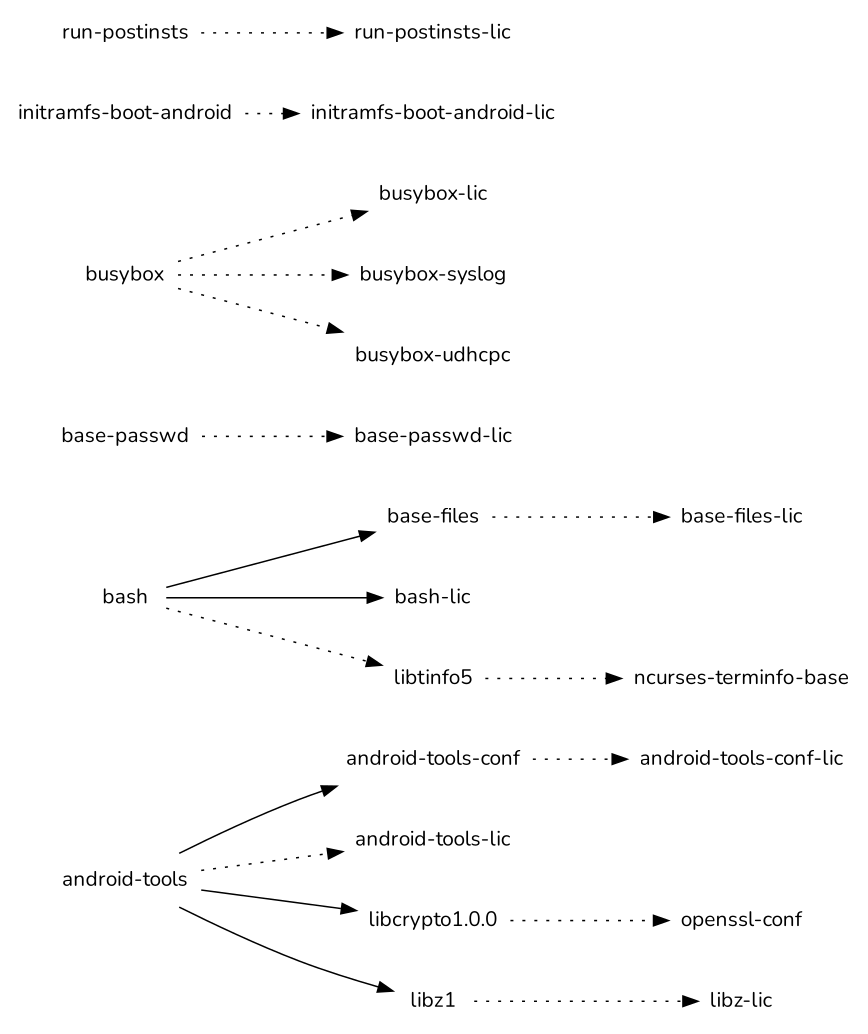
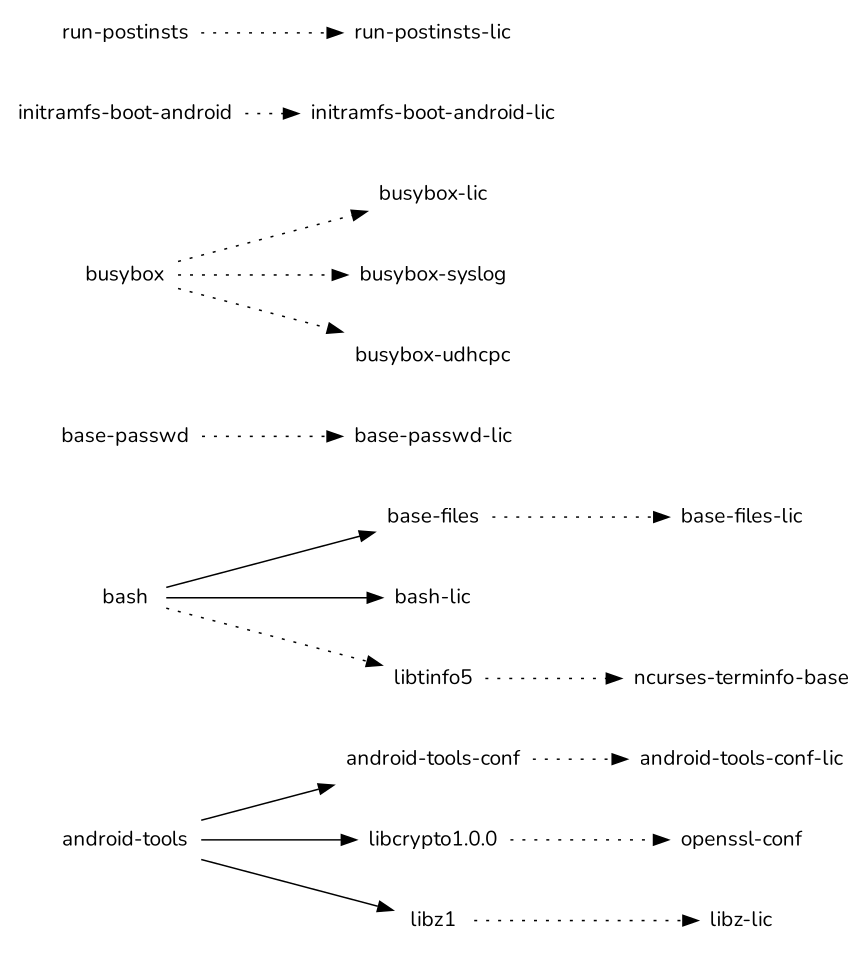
(433, 840) -> none
